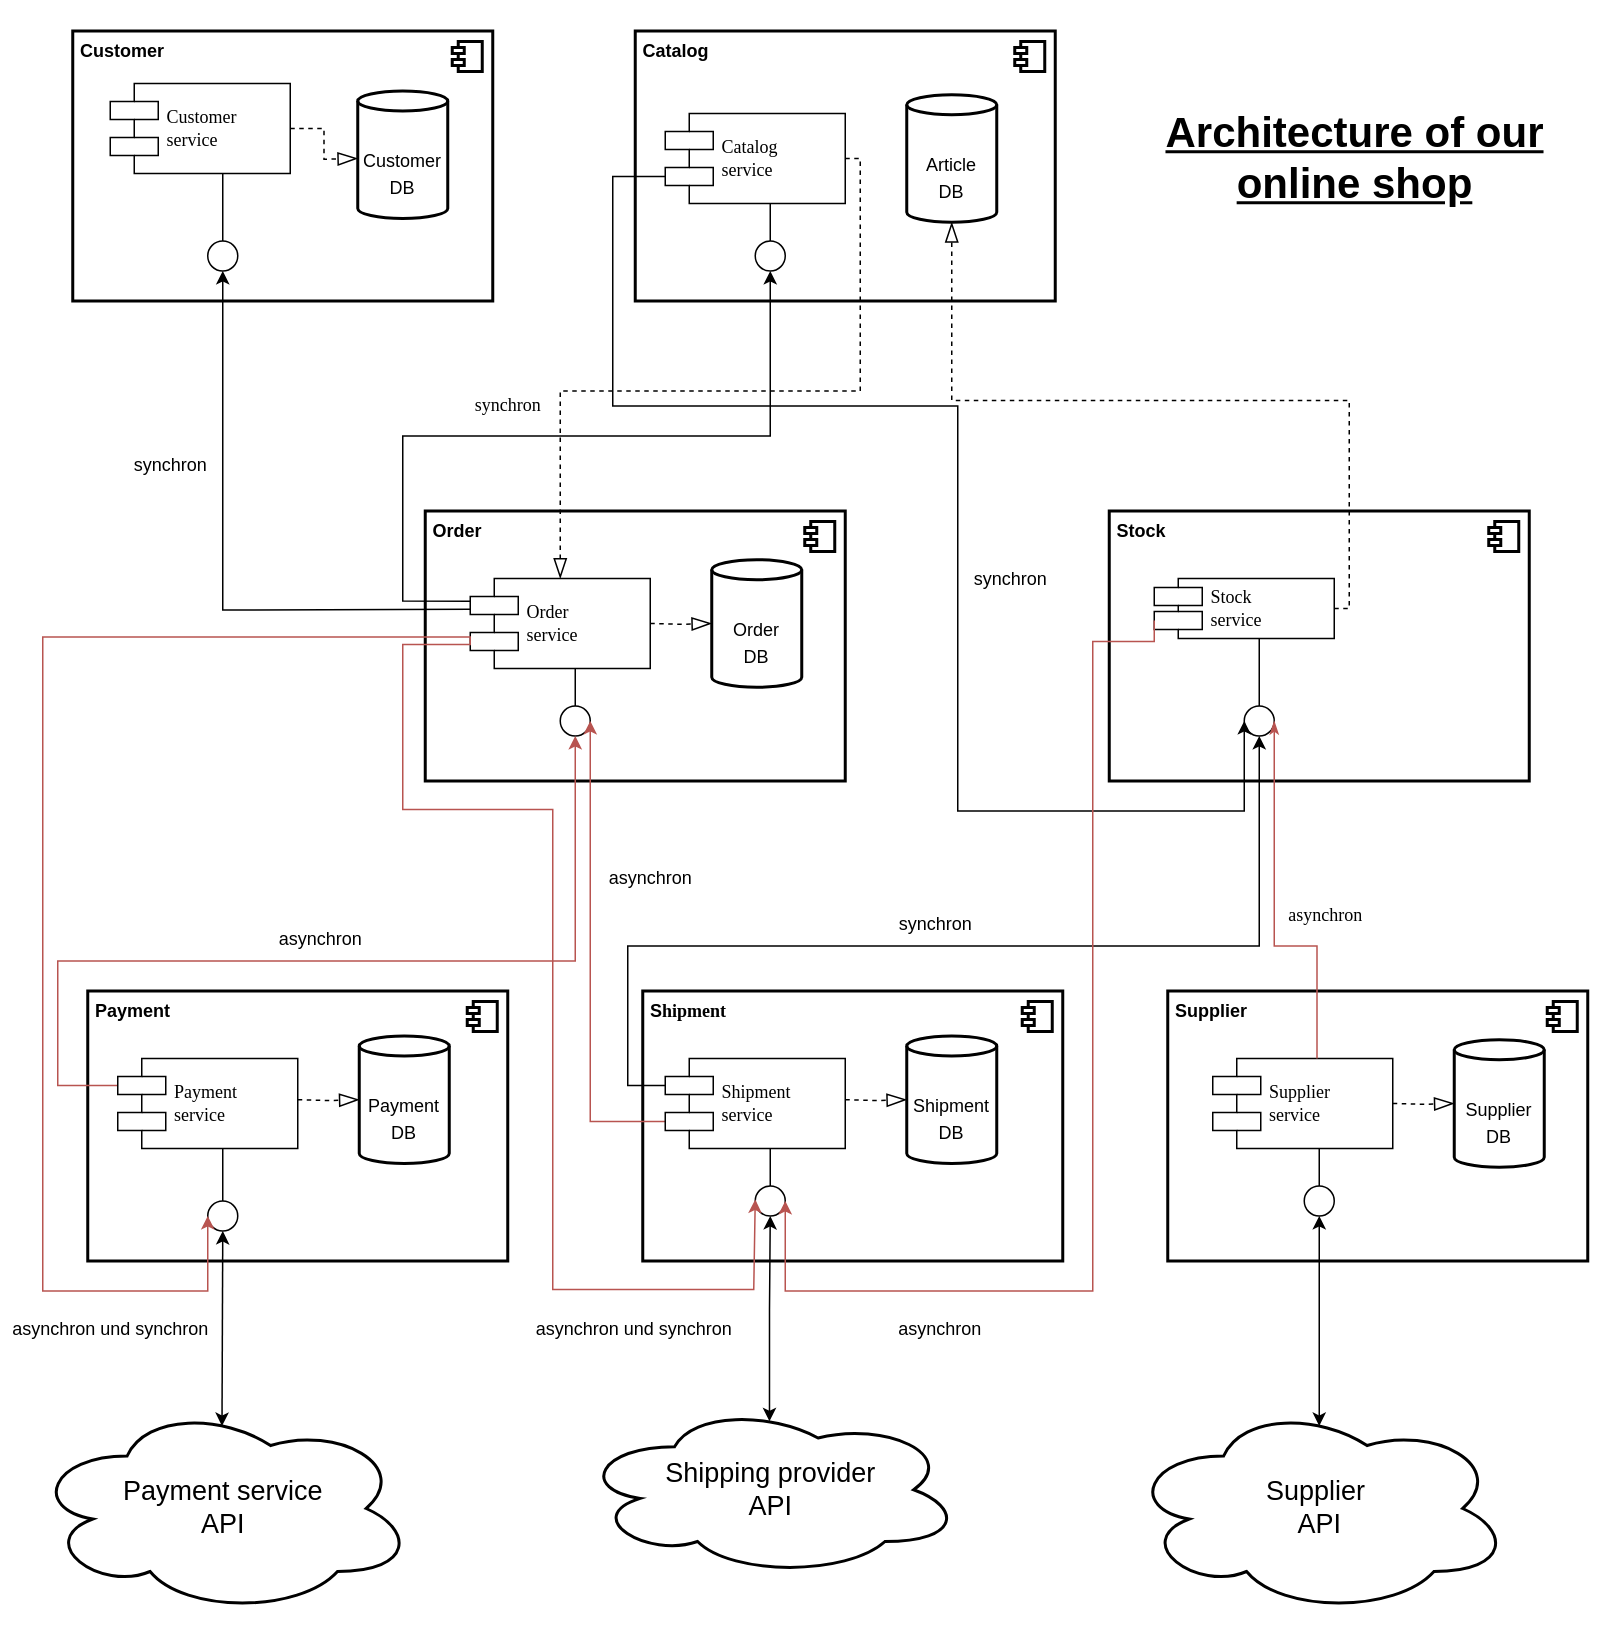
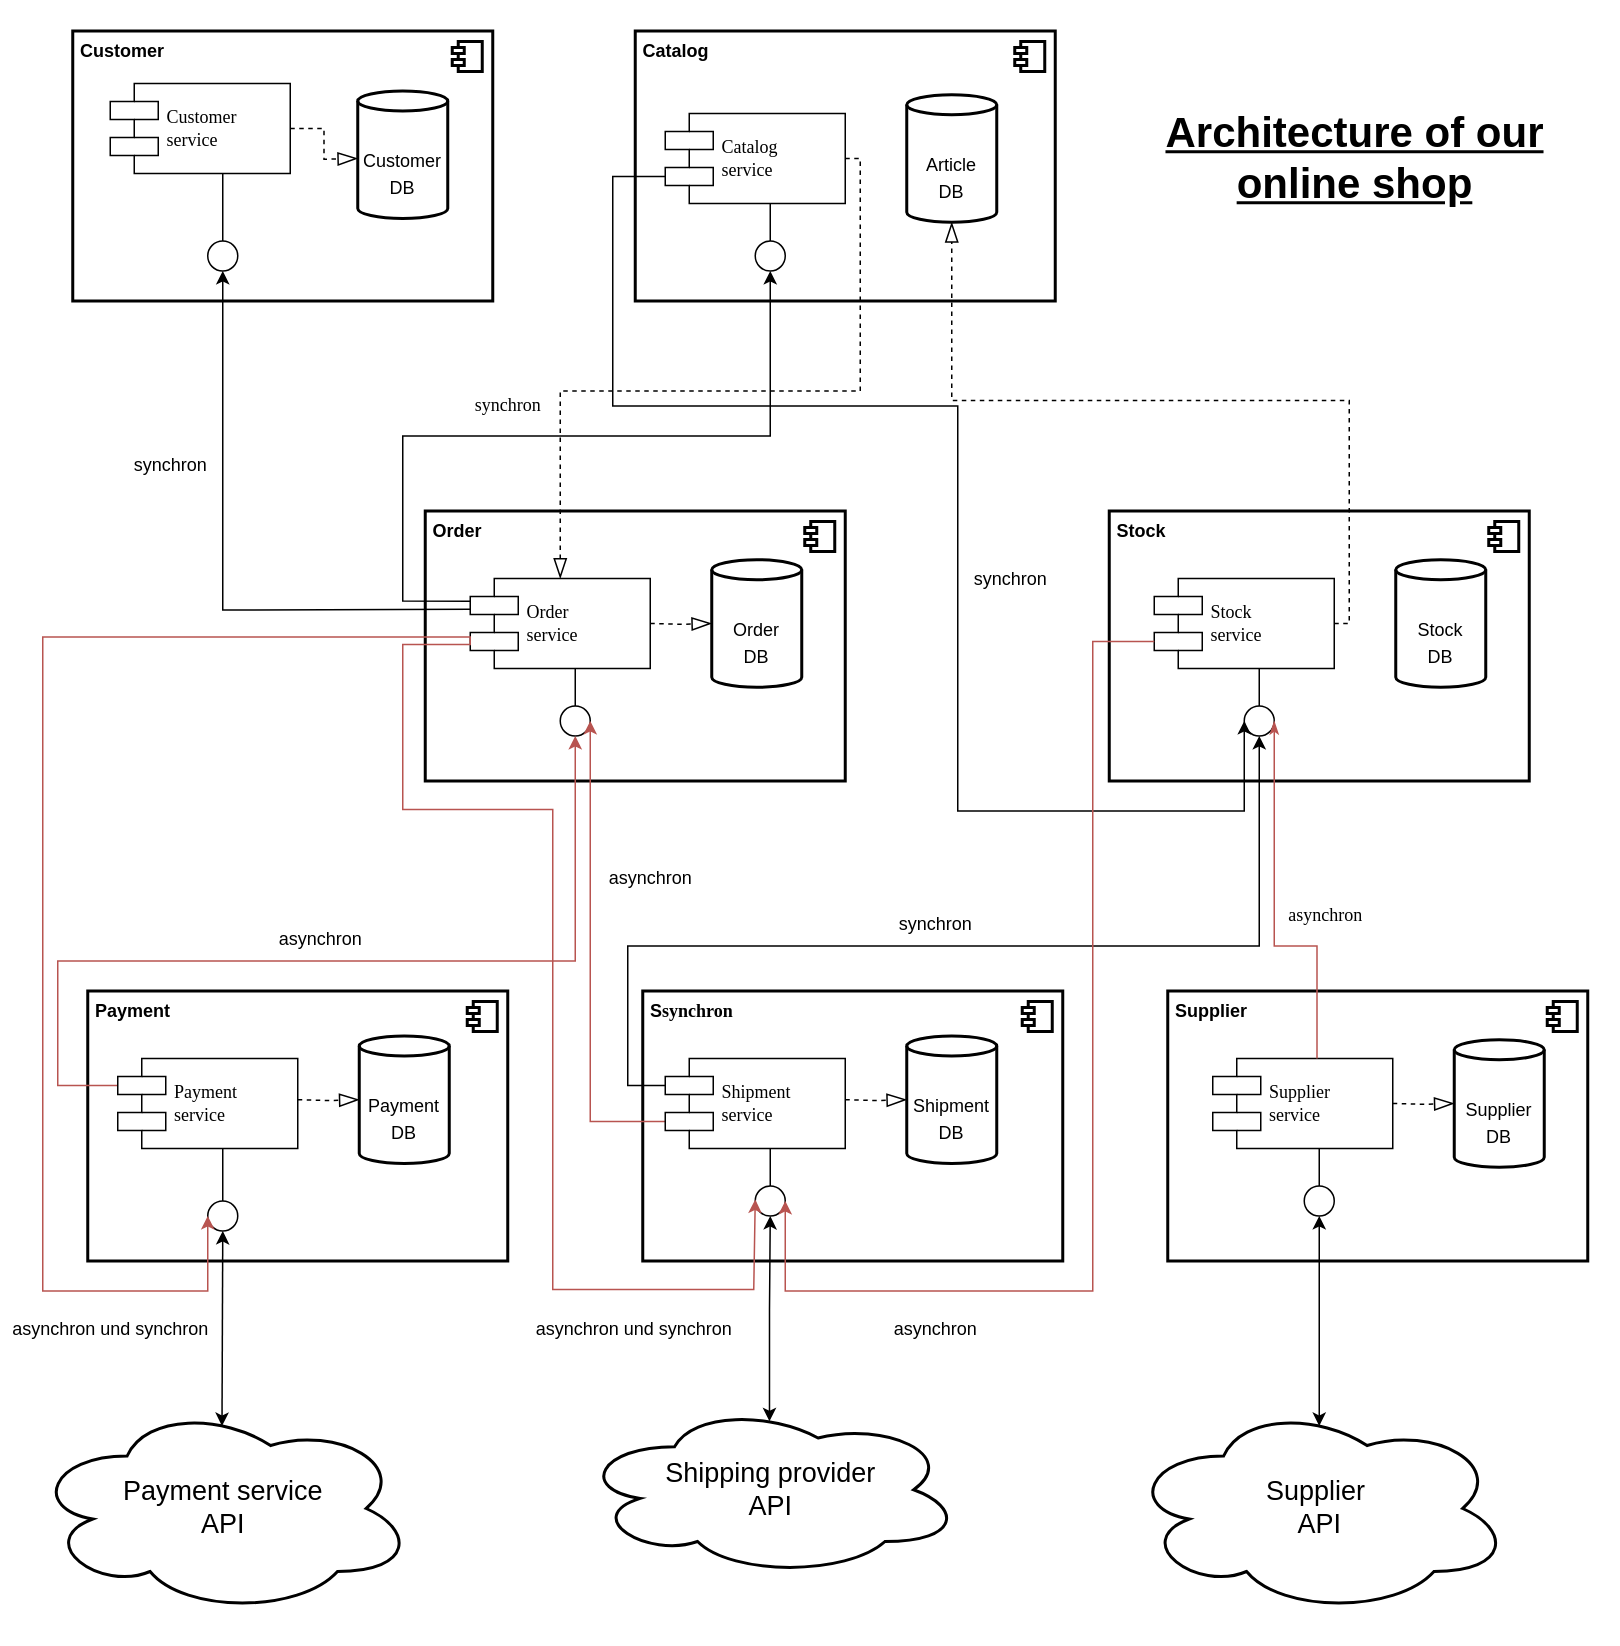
(1244, 608) -> (1244, 623)
none -> (1441, 623)
(684, 1012) -> (691, 1012)
